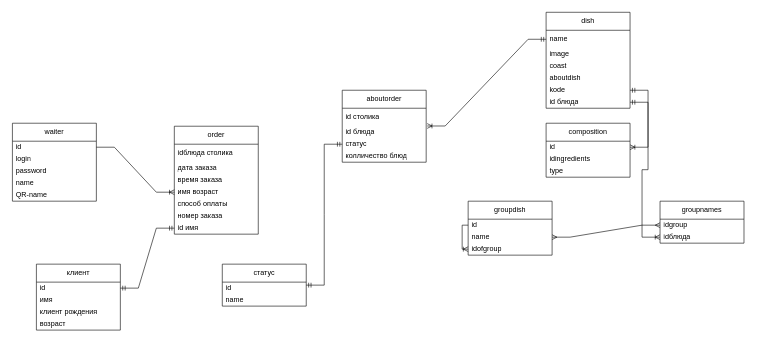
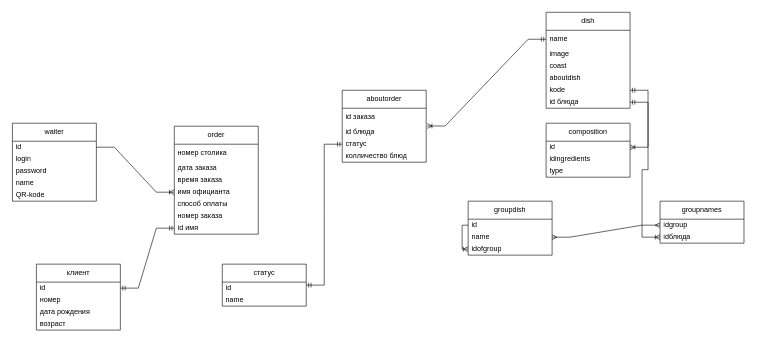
(364, 117) -> (362, 117)
(206, 153) -> (203, 153)
(199, 192) -> (203, 192)
(30, 195) -> (30, 195)
(46, 300) -> (50, 300)
(69, 312) -> (65, 312)
